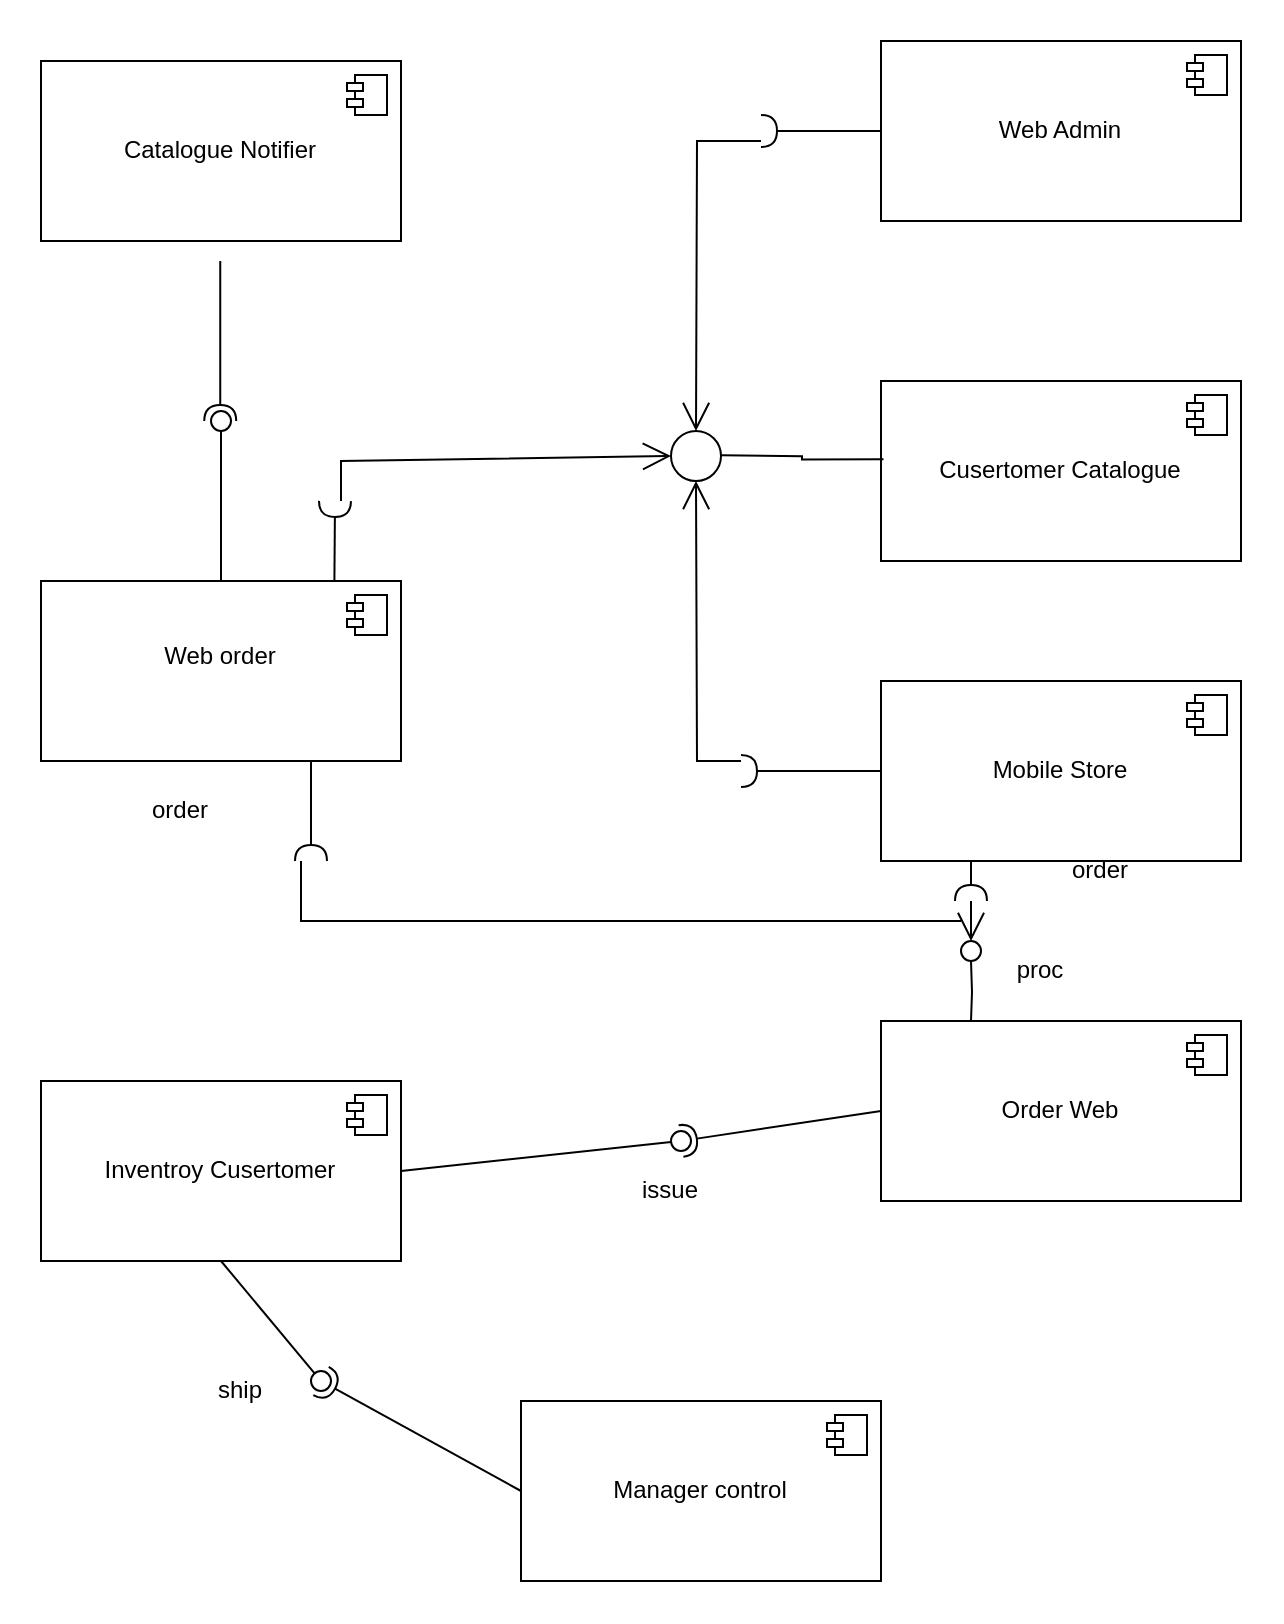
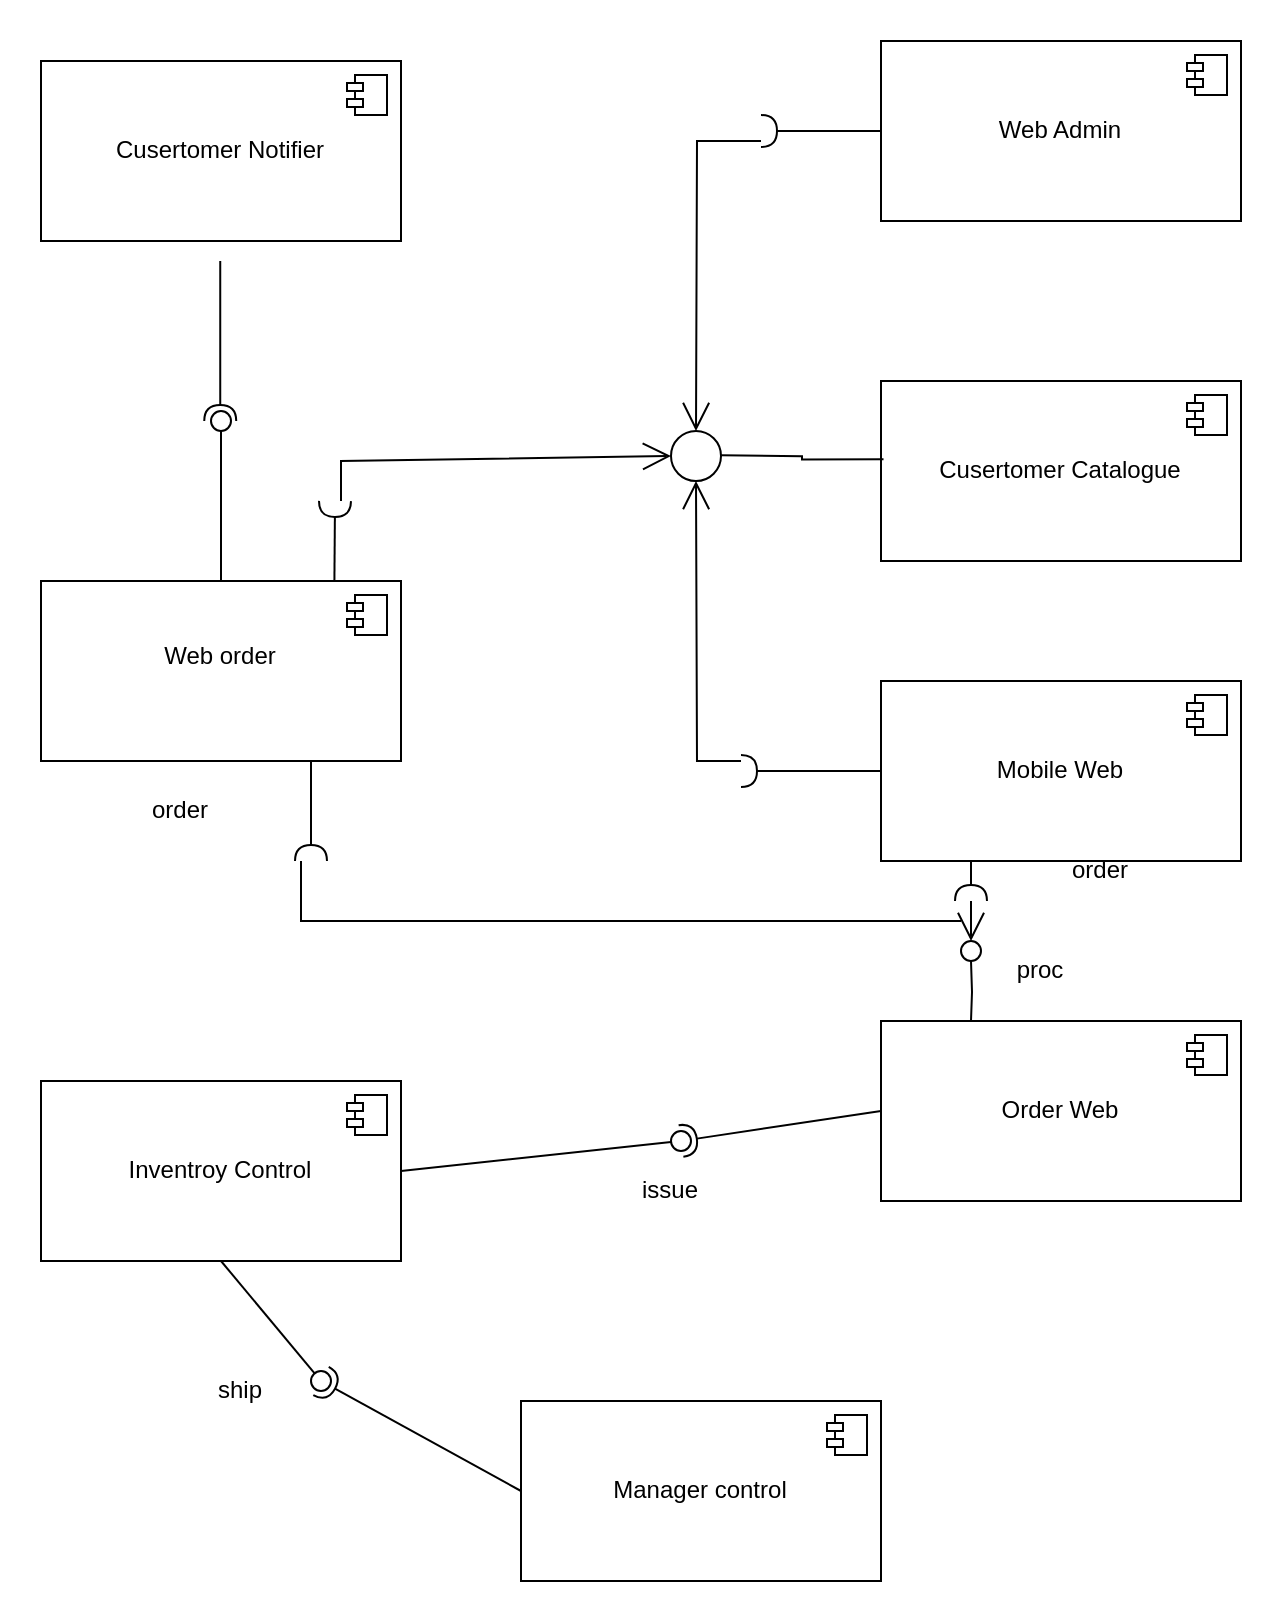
(221, 151) -> (221, 151)
(1061, 771) -> (1061, 771)
(221, 1171) -> (221, 1171)
